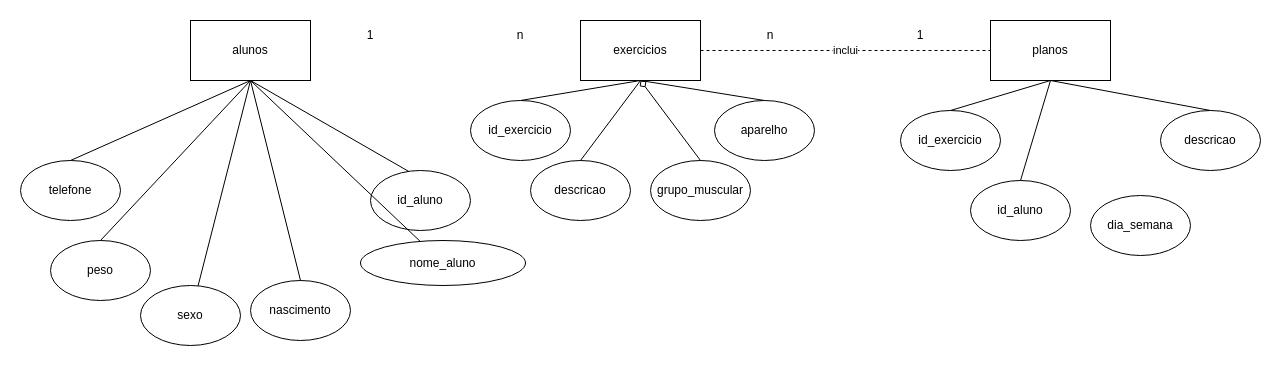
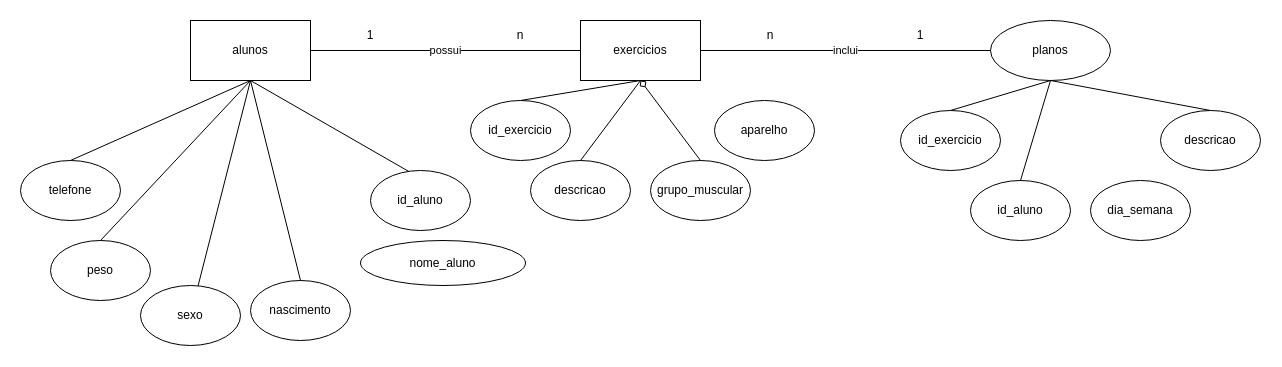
none -> (446, 51)
(768, 51) -> (768, 51)
(1051, 51) -> (1051, 51)
(703, 91) -> none
(337, 163) -> none
(1141, 226) -> (1141, 211)
